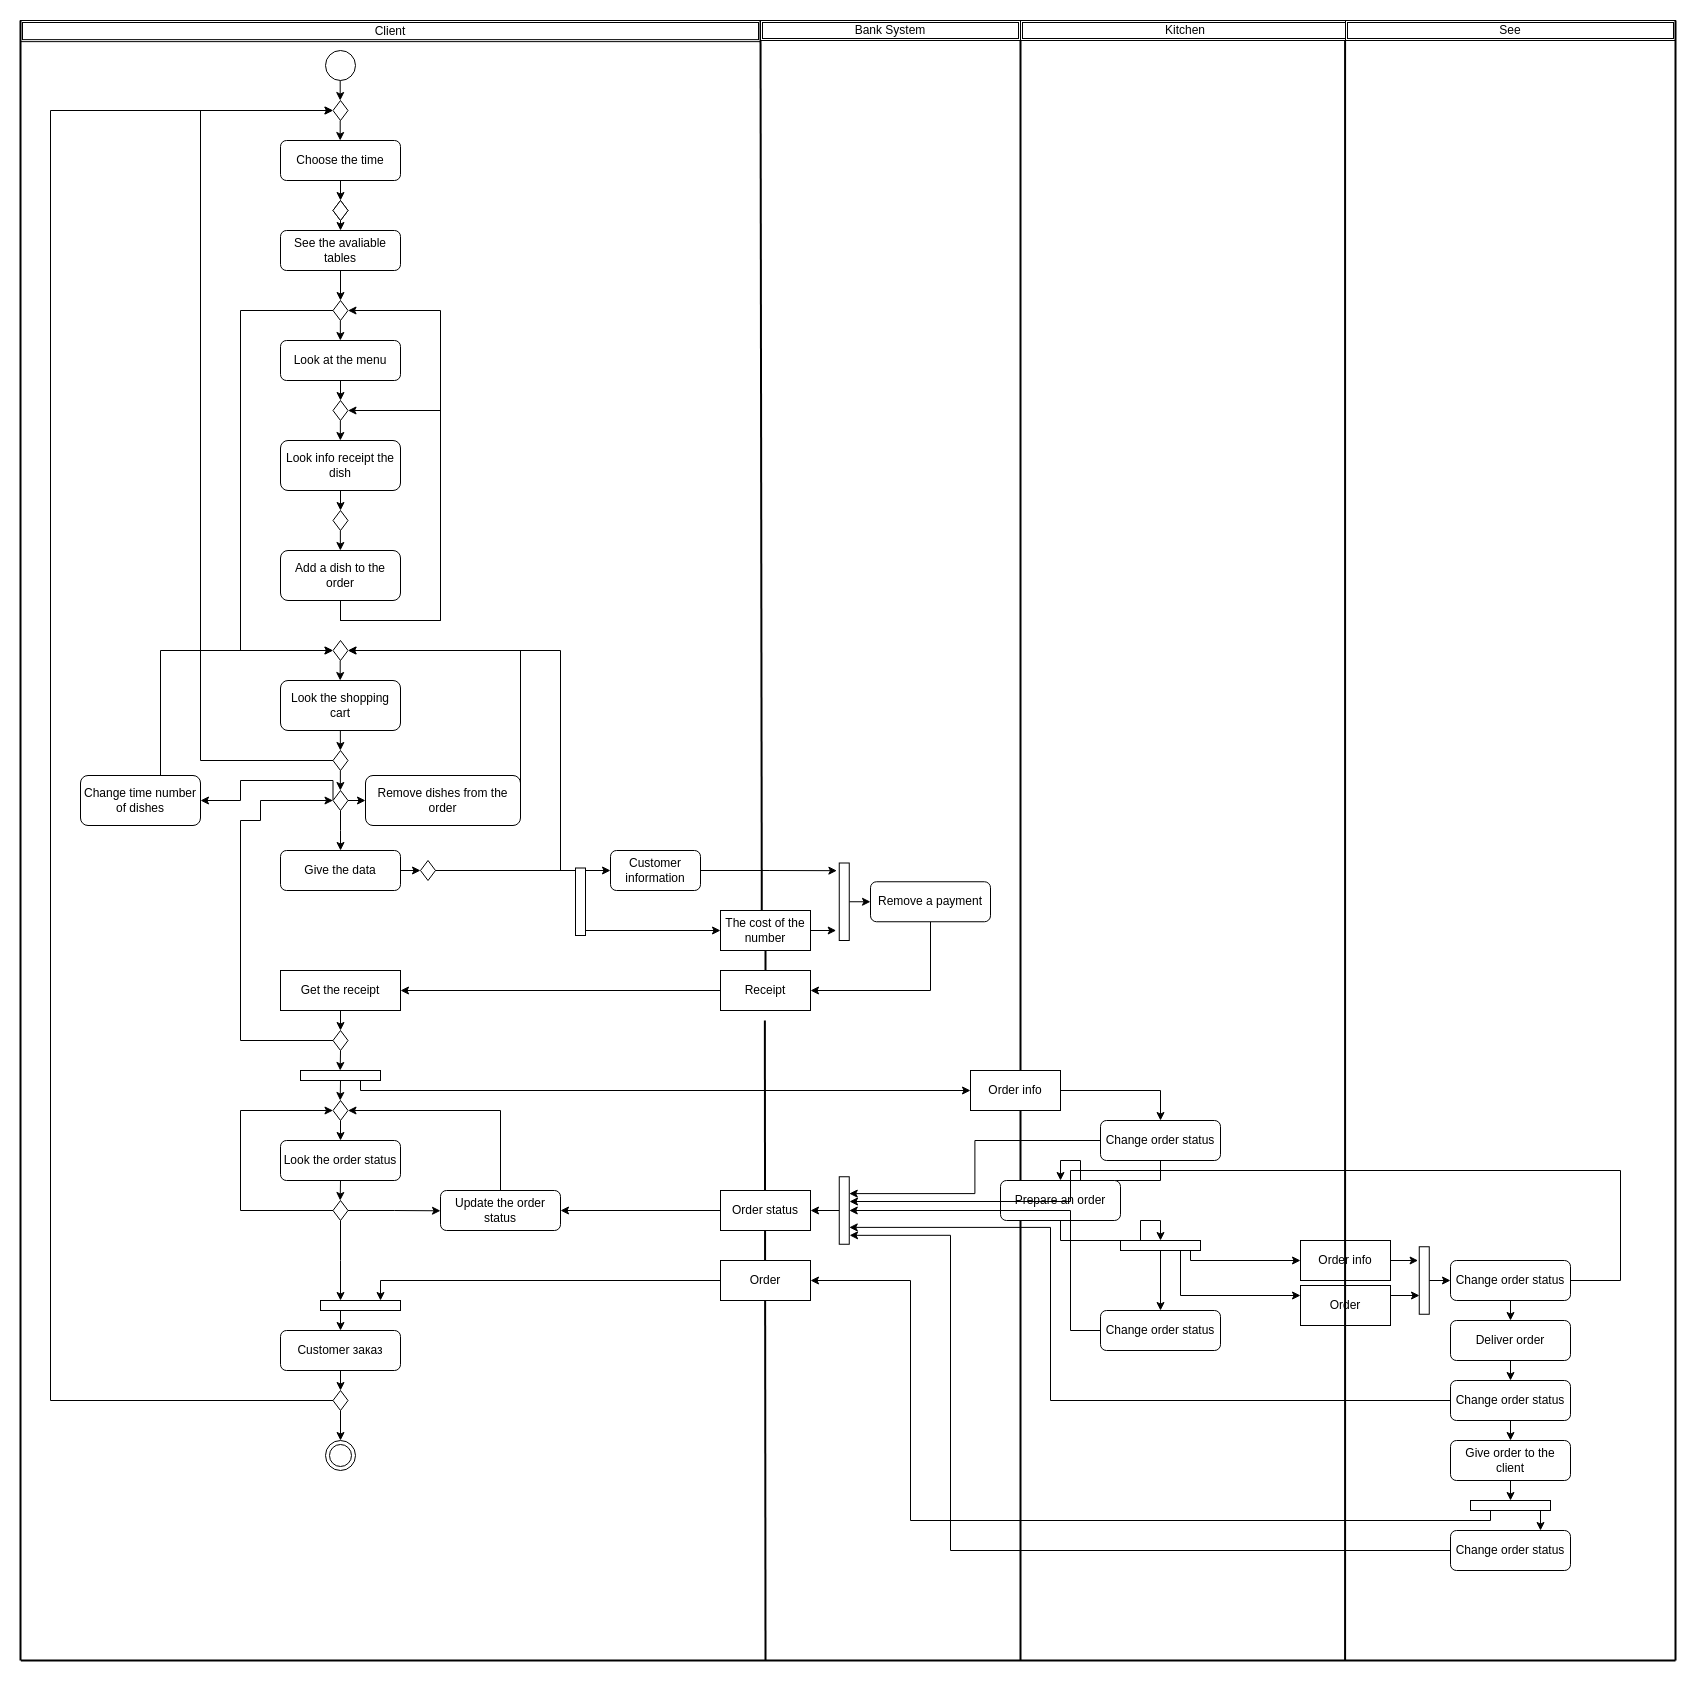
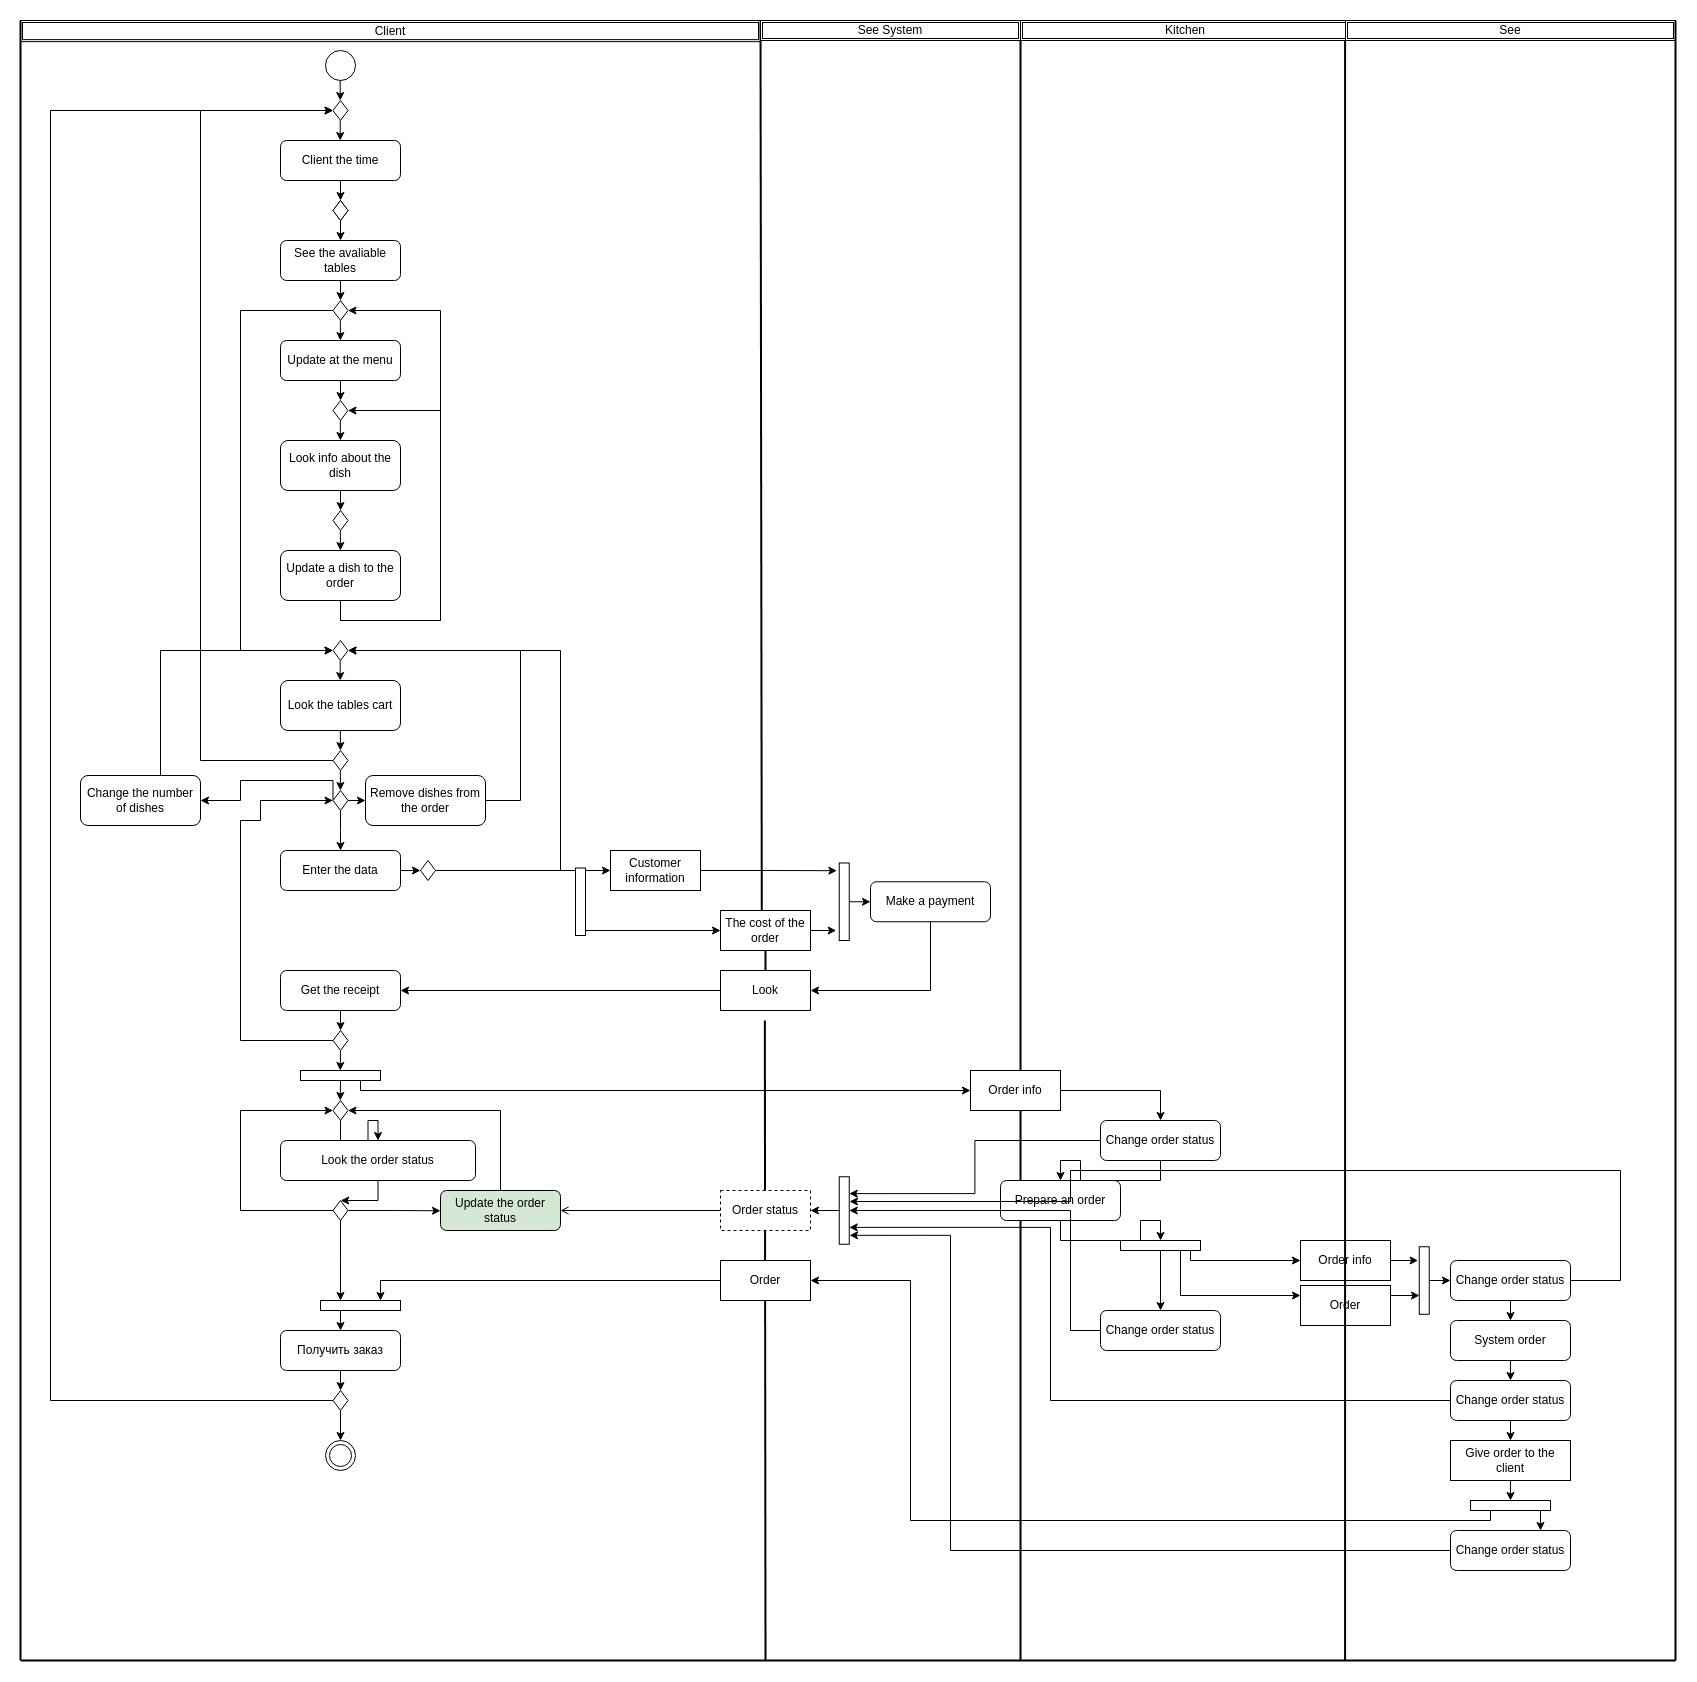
(891, 31) -> (891, 31)
(341, 161) -> (341, 161)
(341, 251) -> (341, 261)
(341, 361) -> (341, 361)
(341, 466) -> (341, 466)
(341, 576) -> (341, 576)
(341, 706) -> (341, 706)
(141, 801) -> (141, 801)
(443, 801) -> (426, 801)
(341, 871) -> (341, 871)
(656, 871) -> (656, 871)
(931, 902) -> (931, 902)
(766, 931) -> (766, 931)
(341, 991) -> (341, 991)
(766, 991) -> (766, 991)
(341, 1161) -> (378, 1161)
(501, 1211) -> (501, 1211)
(568, 1211) -> (566, 1211)
(766, 1211) -> (766, 1211)
(1511, 1341) -> (1511, 1341)
(341, 1351) -> (341, 1351)
(1511, 1461) -> (1511, 1461)
